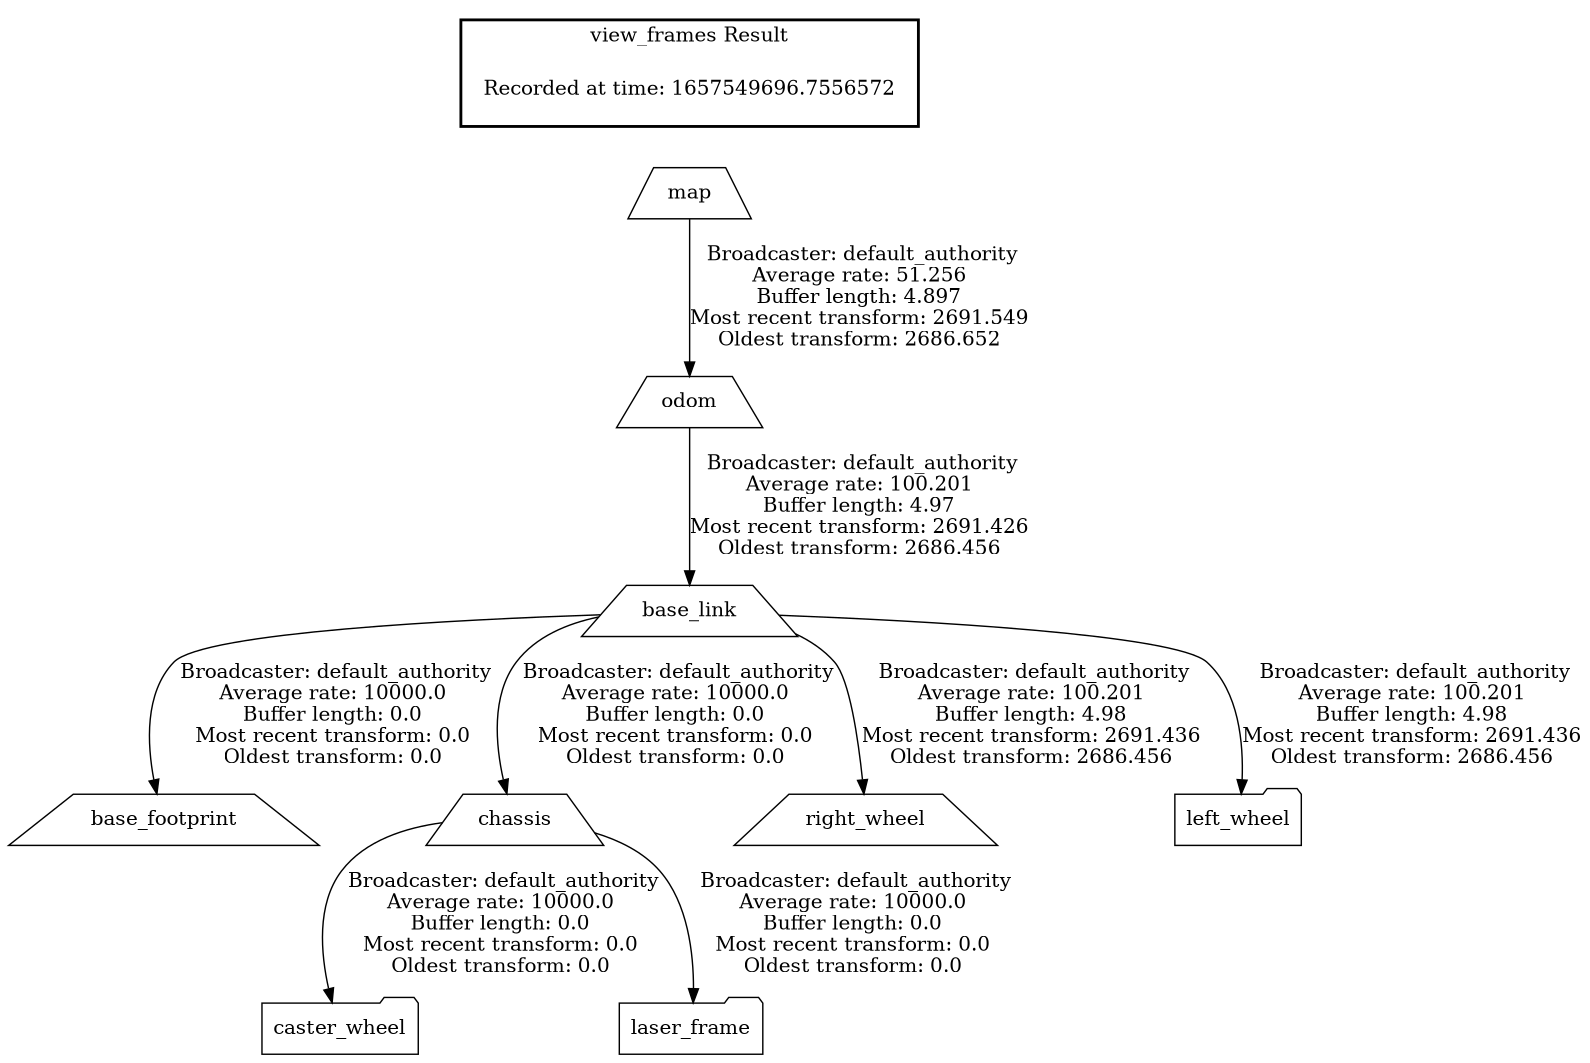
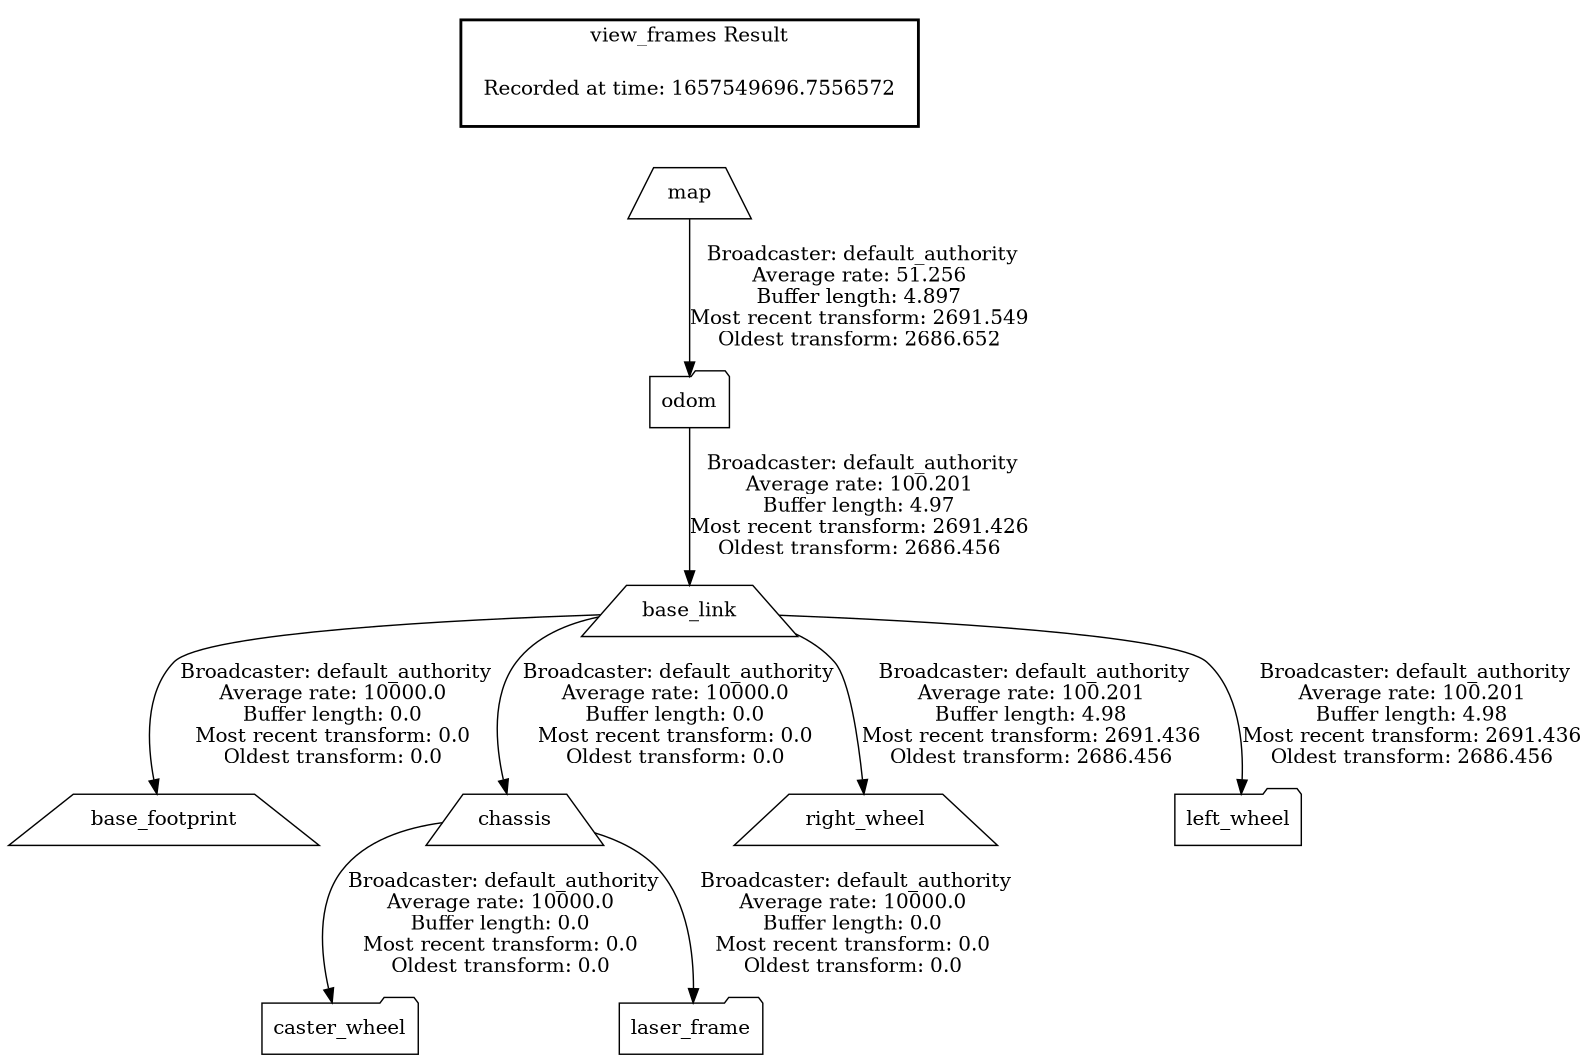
(690, 402) -> (690, 402)
